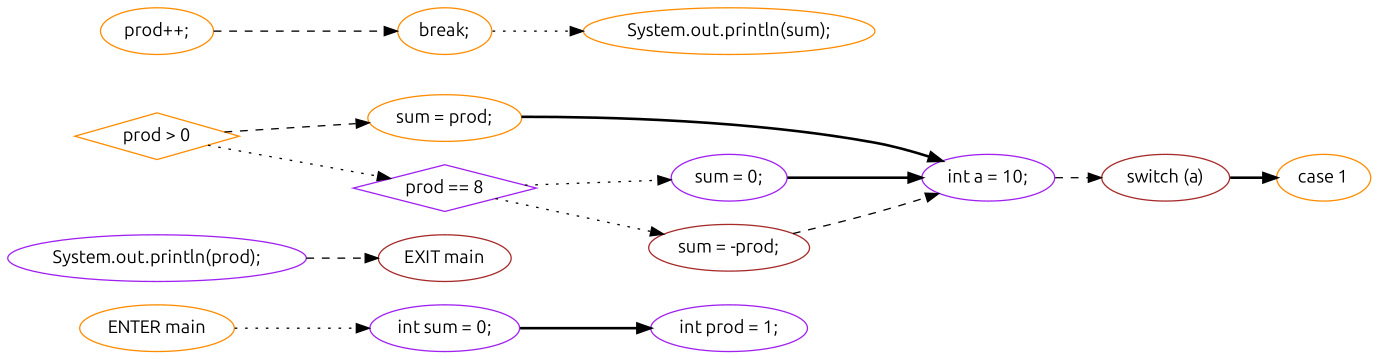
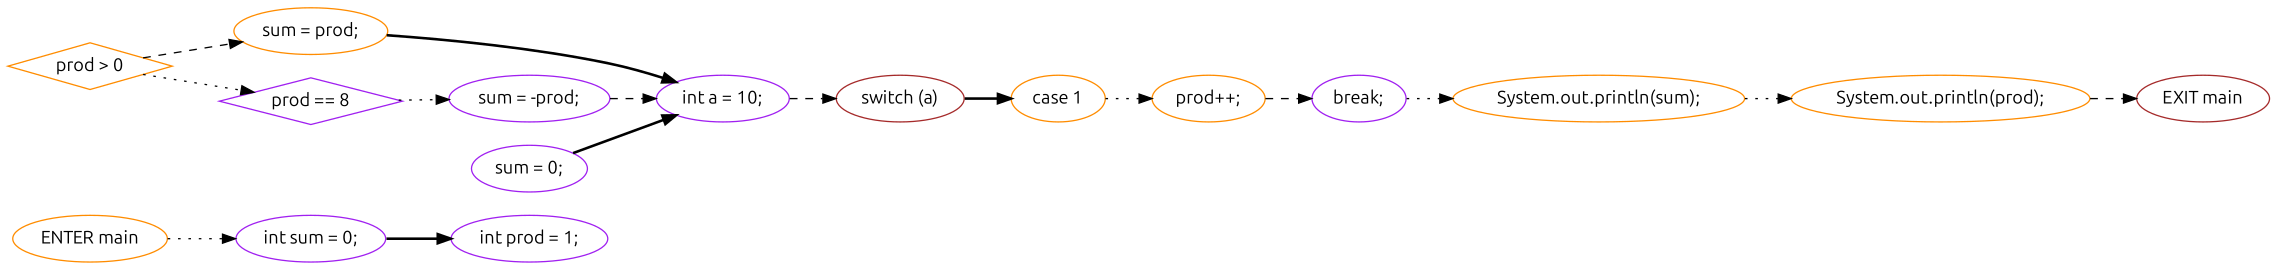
(445, 31) -> (1359, 99)
none -> (1122, 99)
none -> (1762, 99)
(591, 183) -> none
(729, 248) -> (529, 99)
(157, 258) -> (1941, 99)
